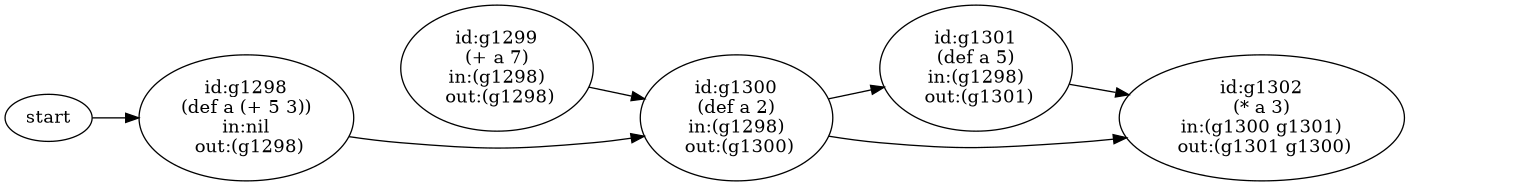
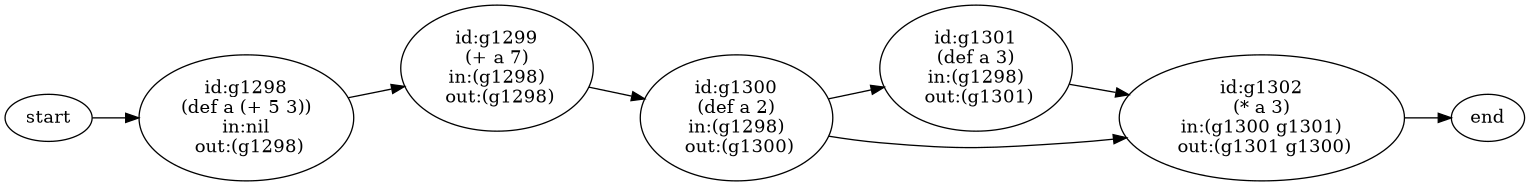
(976, 68) -> (976, 68)
none -> (1488, 118)
(490, 148) -> (370, 93)
